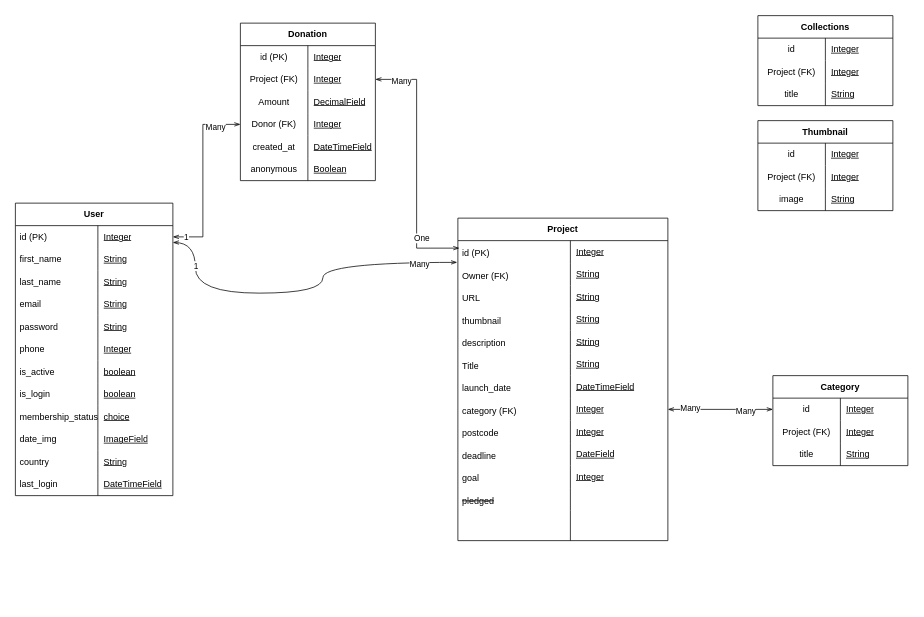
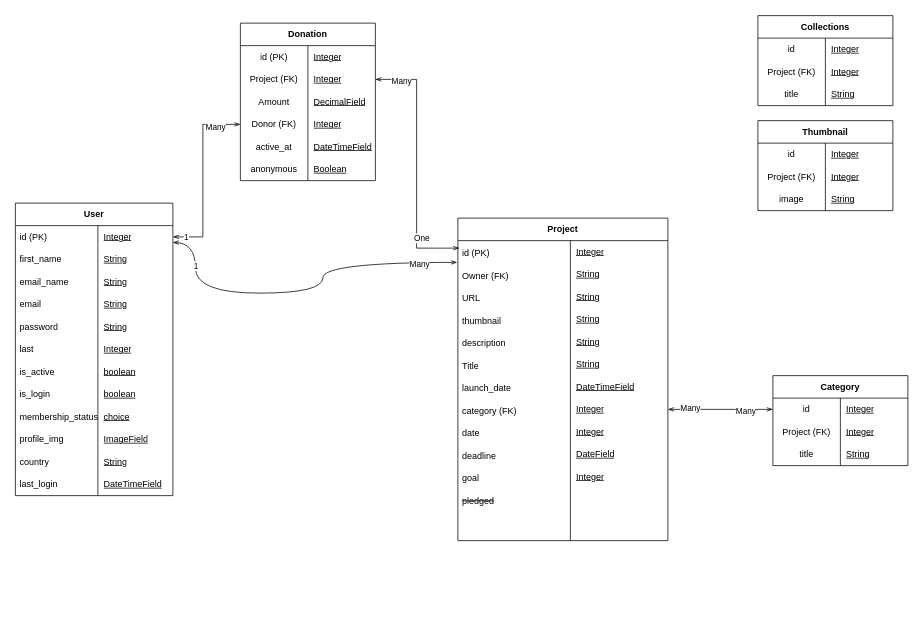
(274, 147) -> (274, 147)
(41, 282) -> (43, 282)
(32, 349) -> (29, 349)
(483, 433) -> (472, 433)
(39, 439) -> (44, 439)
